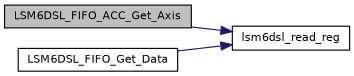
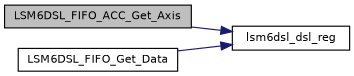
(291, 38) -> (291, 38)
